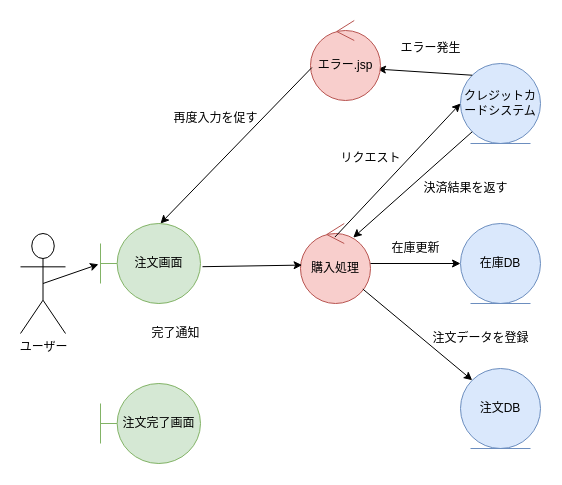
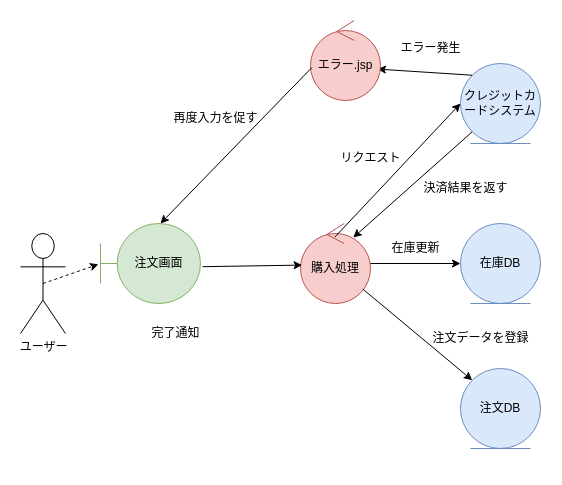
(69, 275) -> (69, 275)
(151, 424) -> none
